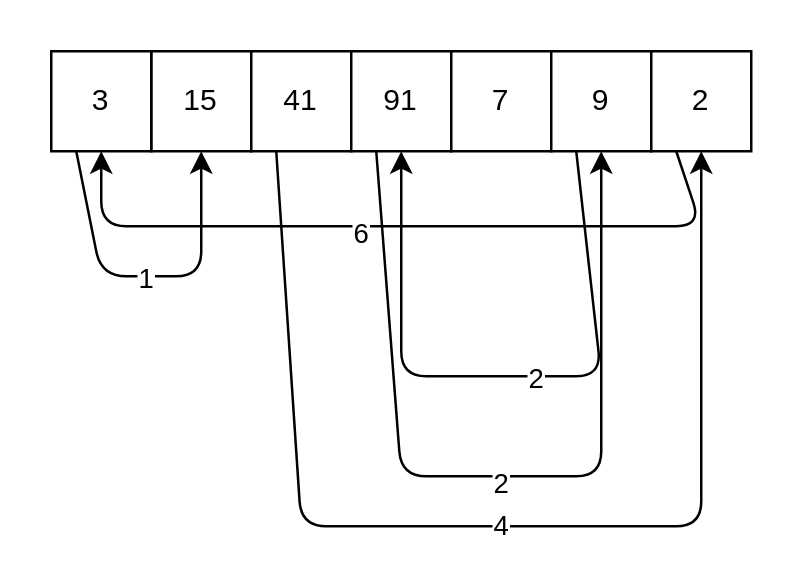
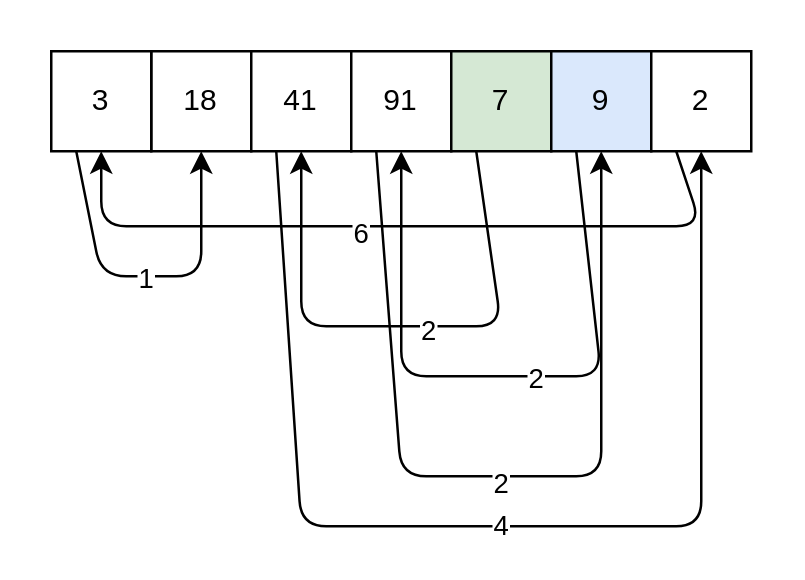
(201, 101) -> (201, 101)
(501, 101) -> (501, 101)
(601, 101) -> (601, 101)
none -> (495, 319)
